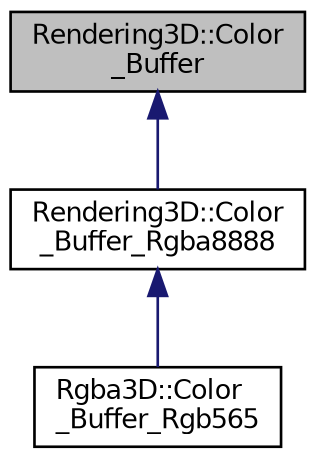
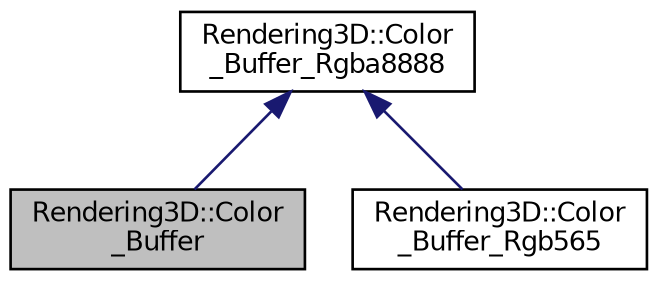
(158, 154) -> (233, 150)
(158, 407) -> (500, 229)
